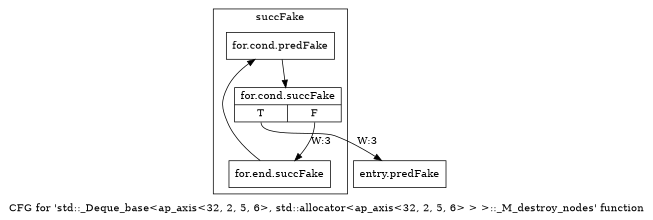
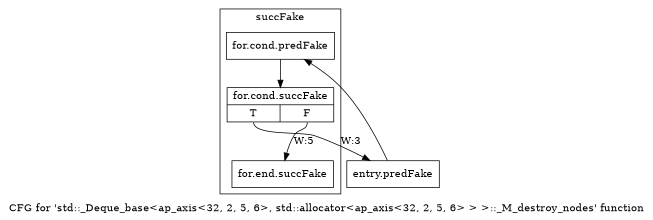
(224, 114) -> (356, 106)
(321, 141) -> (304, 141)
